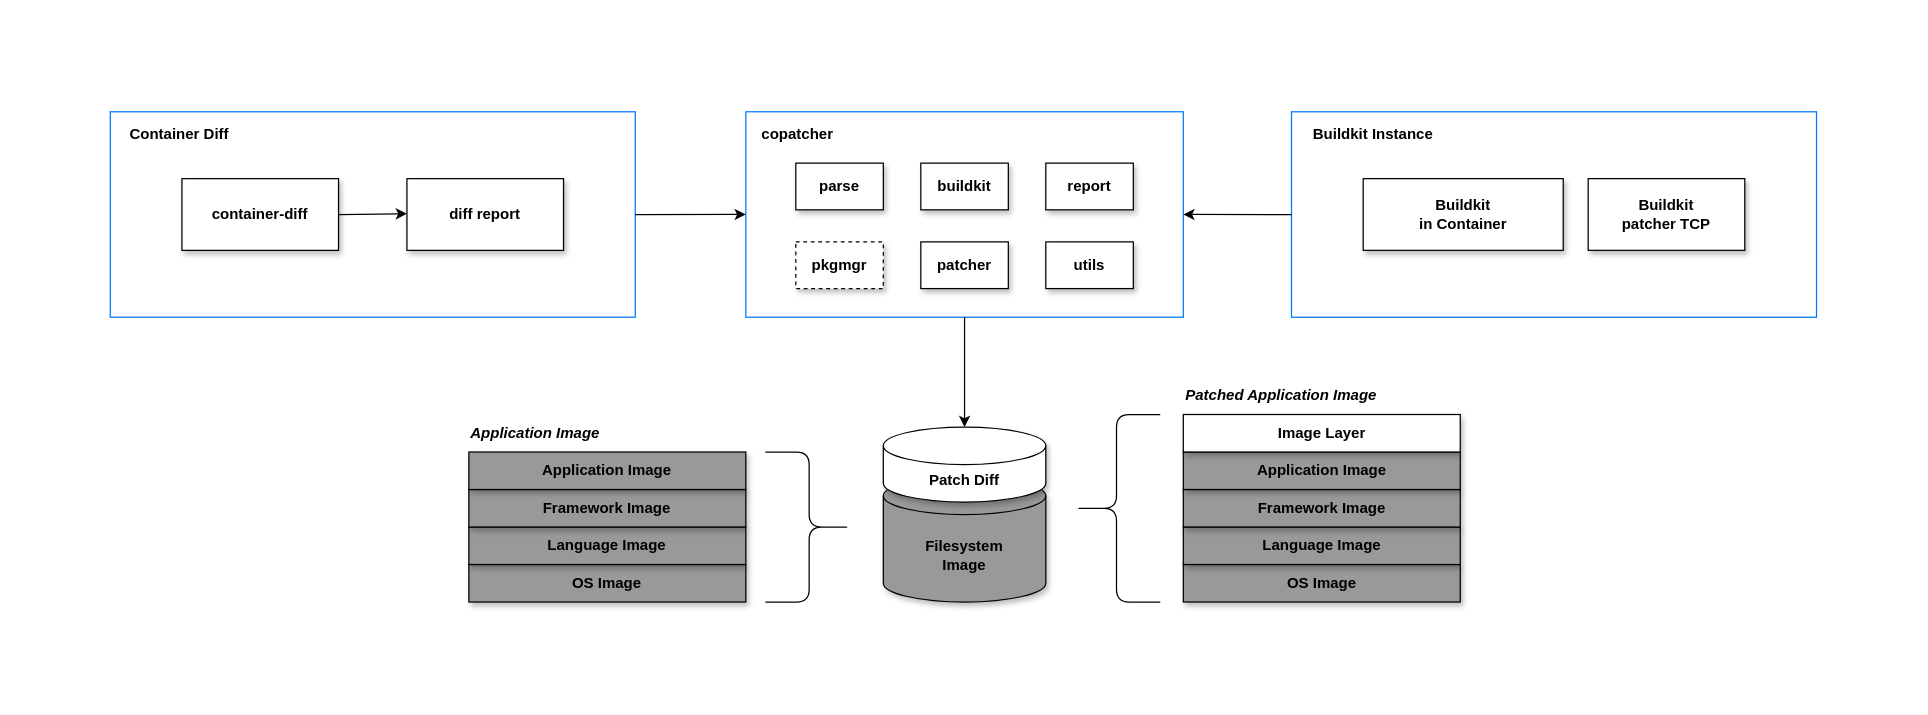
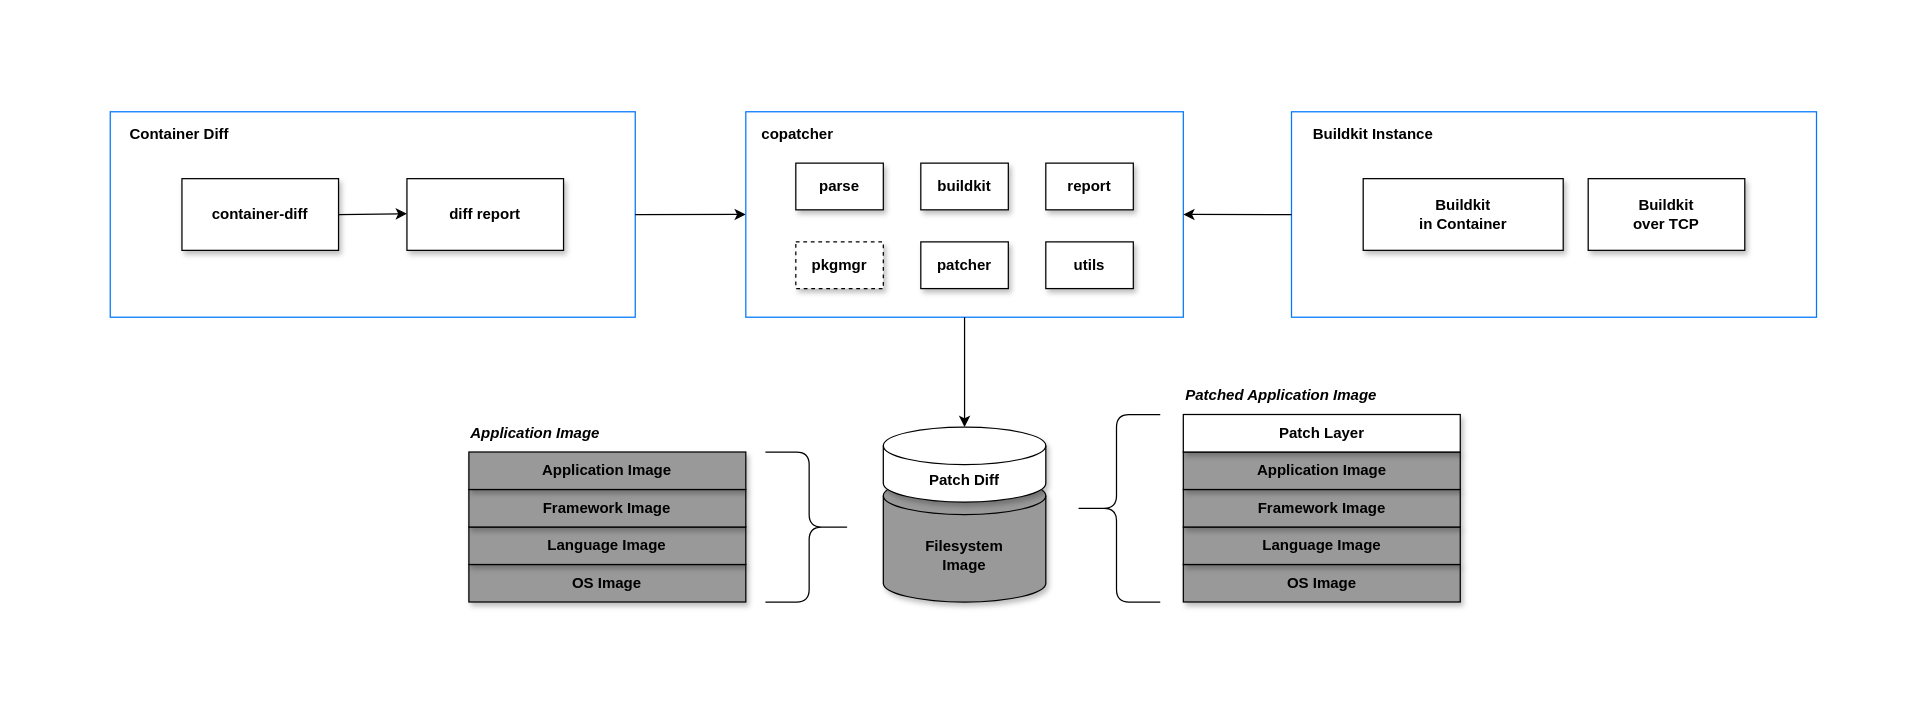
(1666, 214) -> (1666, 214)
(1322, 433) -> (1322, 433)
